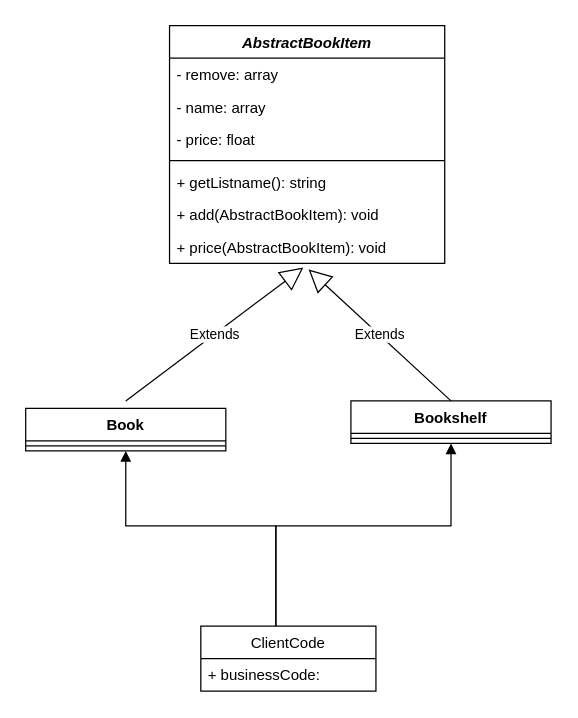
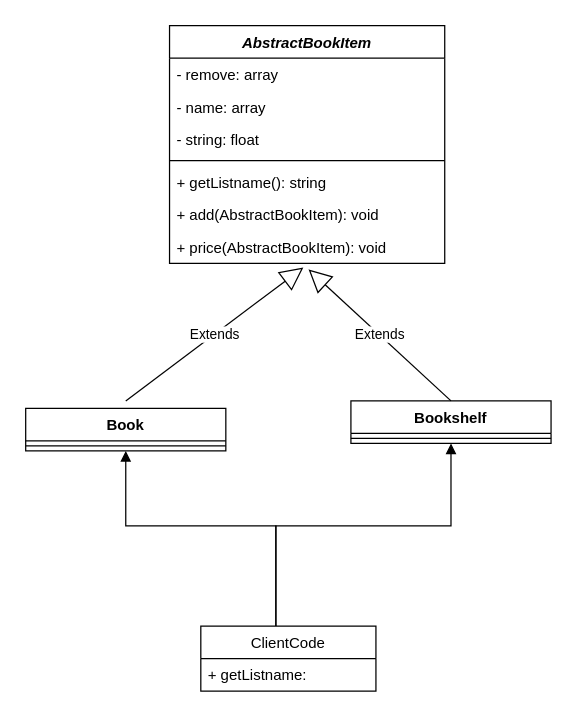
(225, 140) -> (230, 140)
(267, 675) -> (262, 675)
